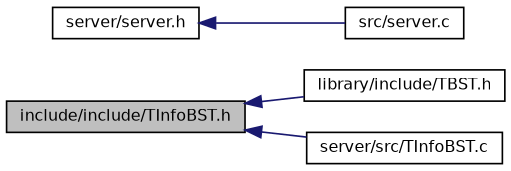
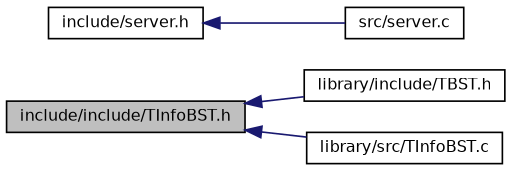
(126, 23) -> (126, 23)
(405, 148) -> (405, 148)
